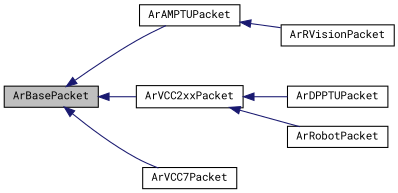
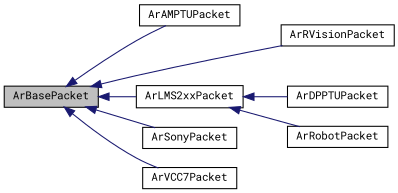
(266, 26) -> (192, 64)
(190, 97) -> (190, 97)
none -> (190, 138)
